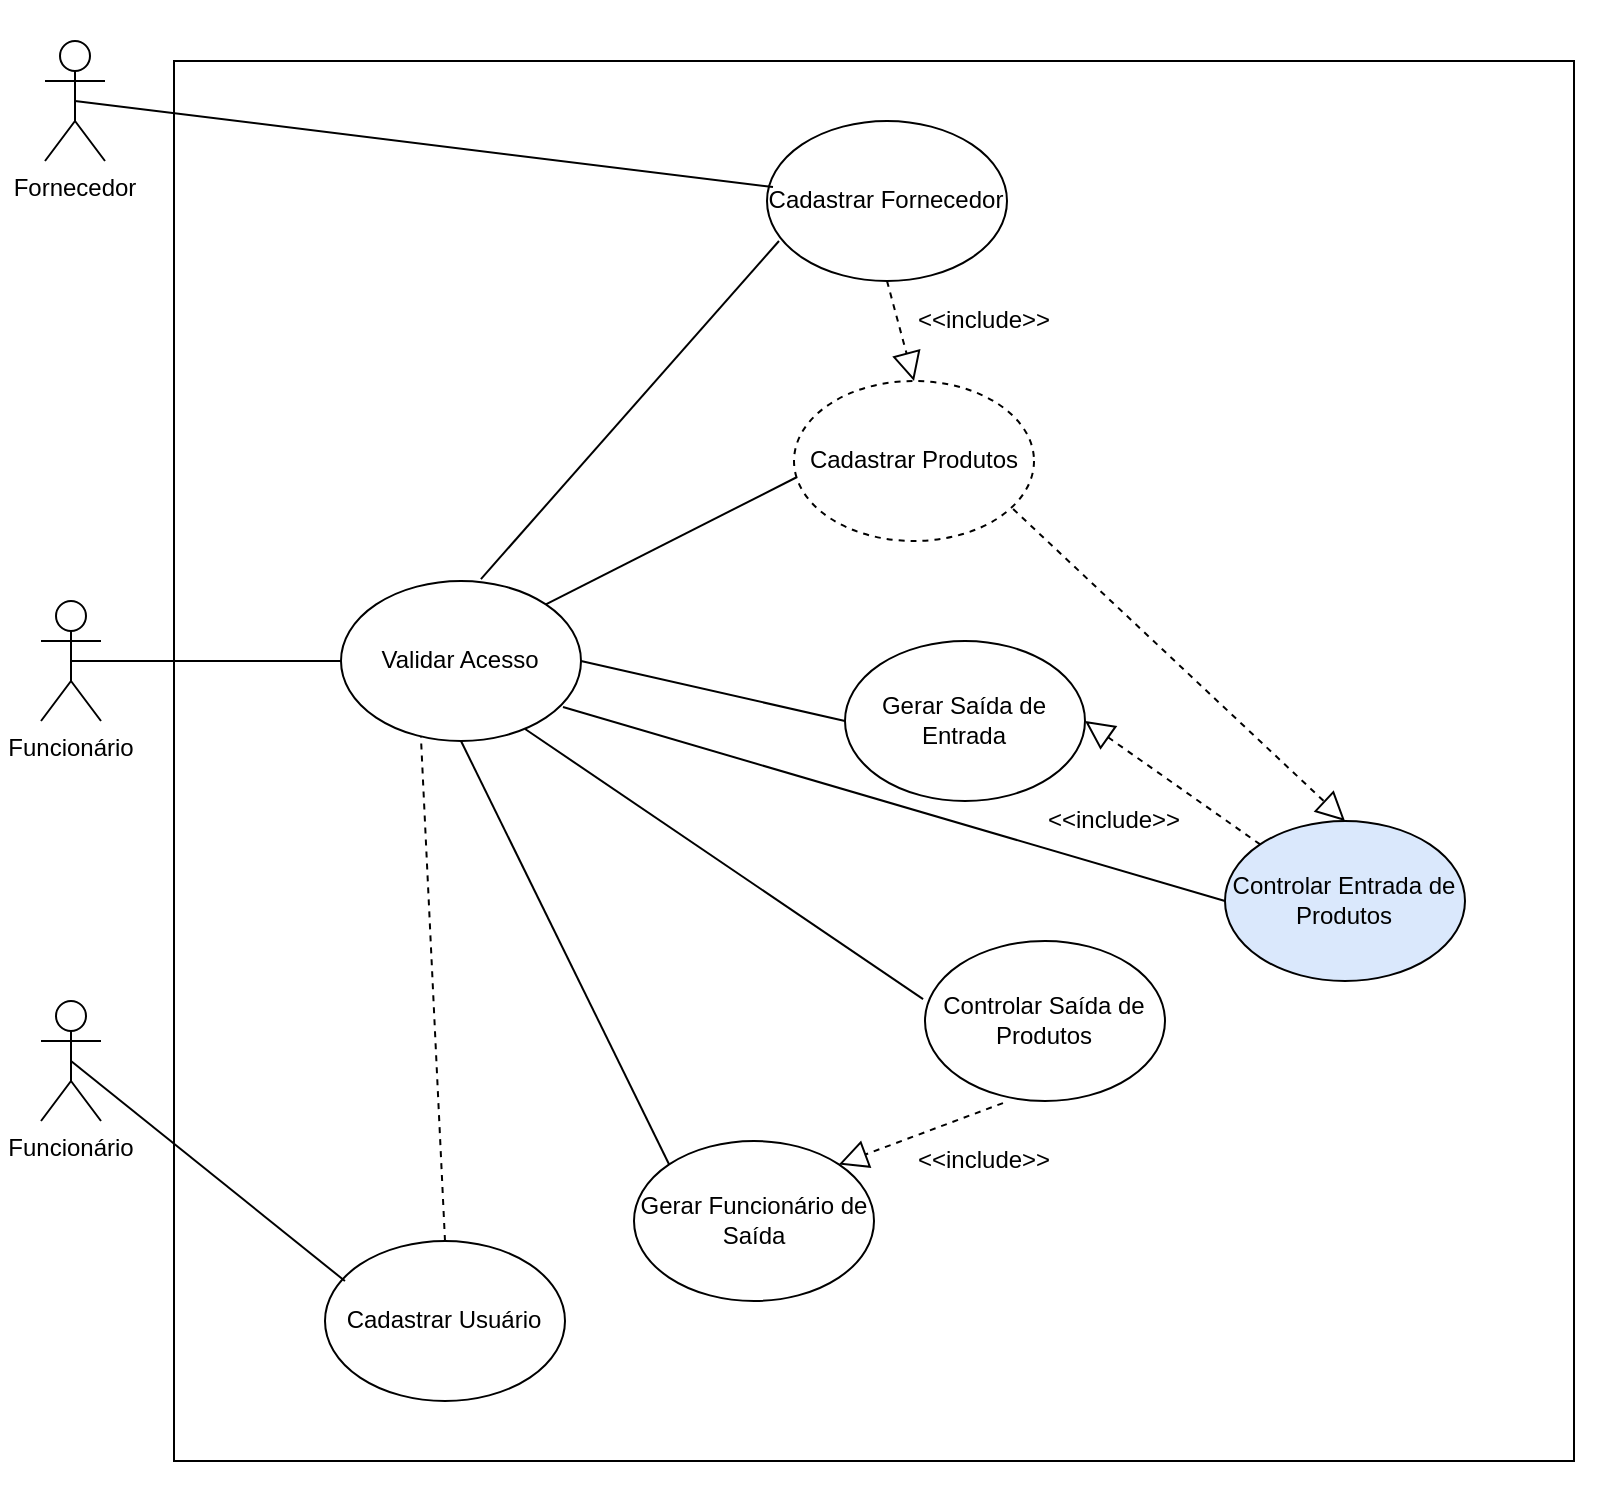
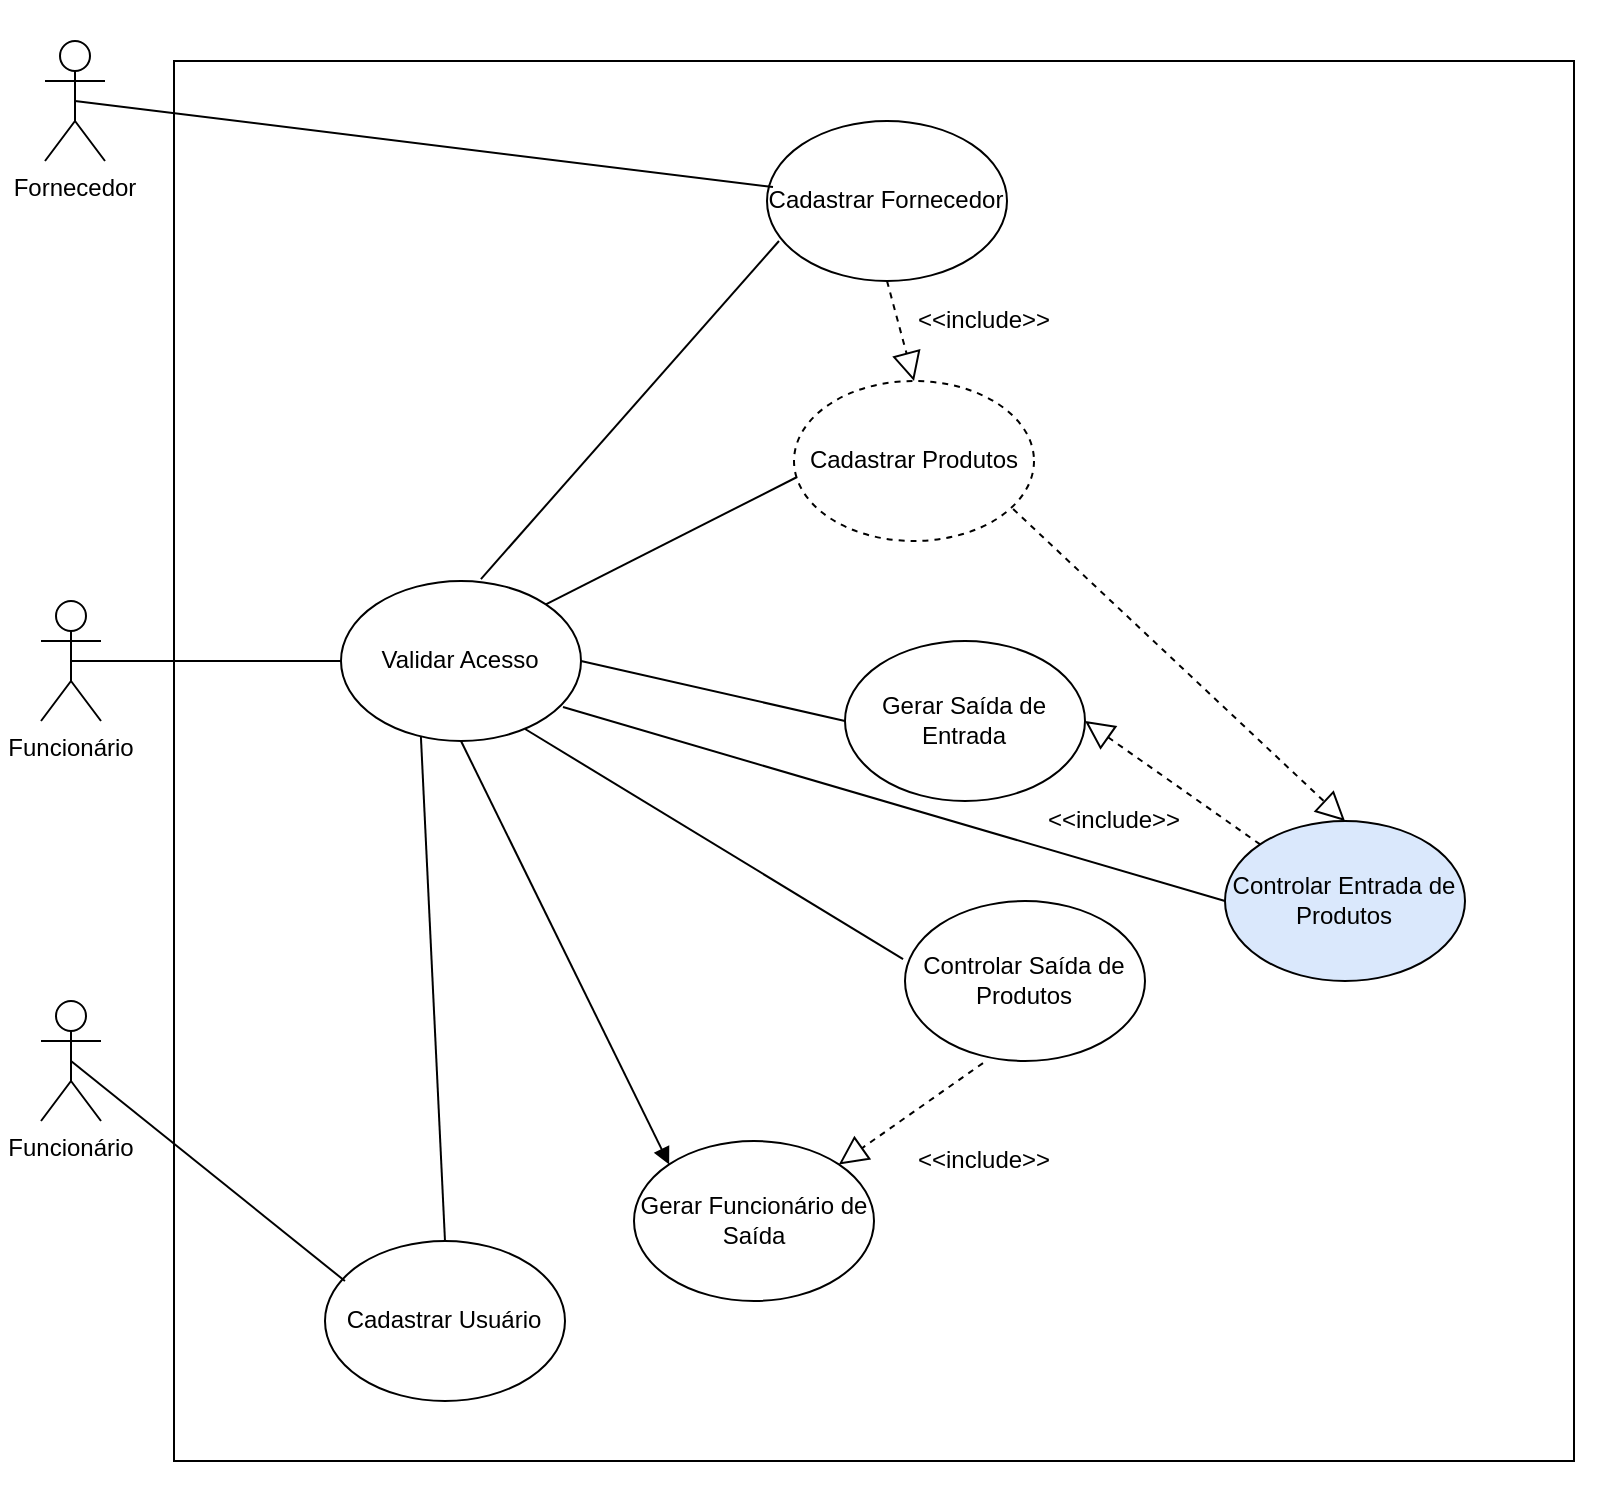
(433, 987) -> (433, 987)
(1045, 1021) -> (1025, 981)
(664, 1155) -> (661, 1148)
